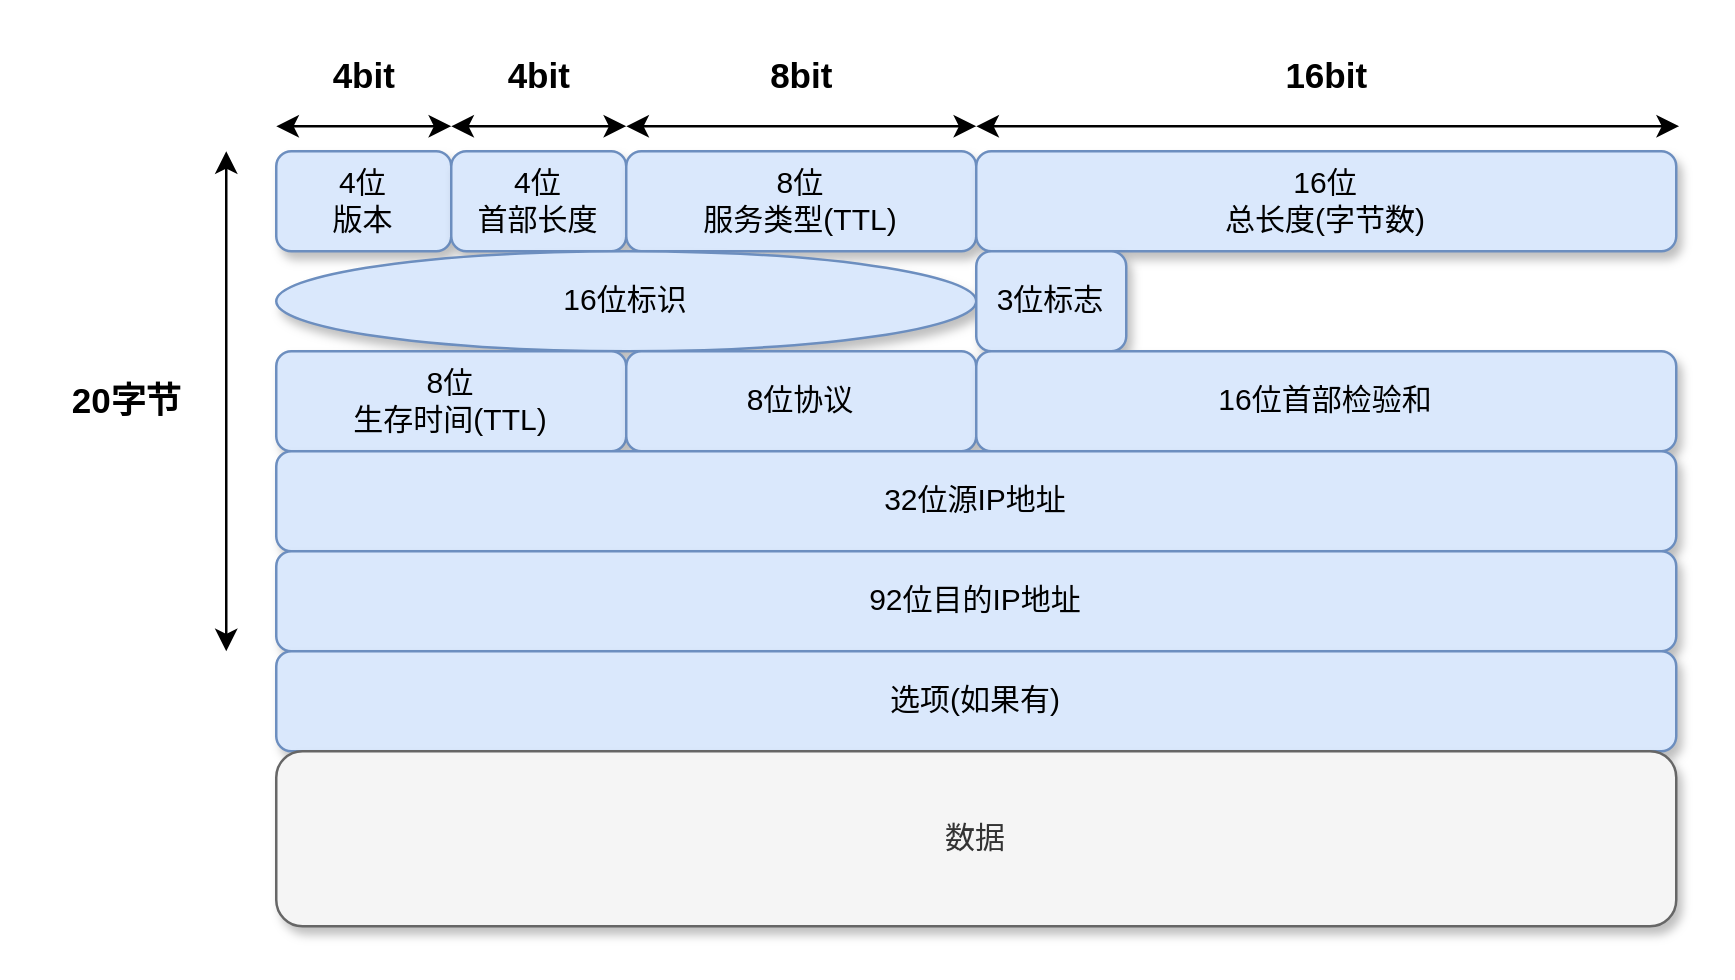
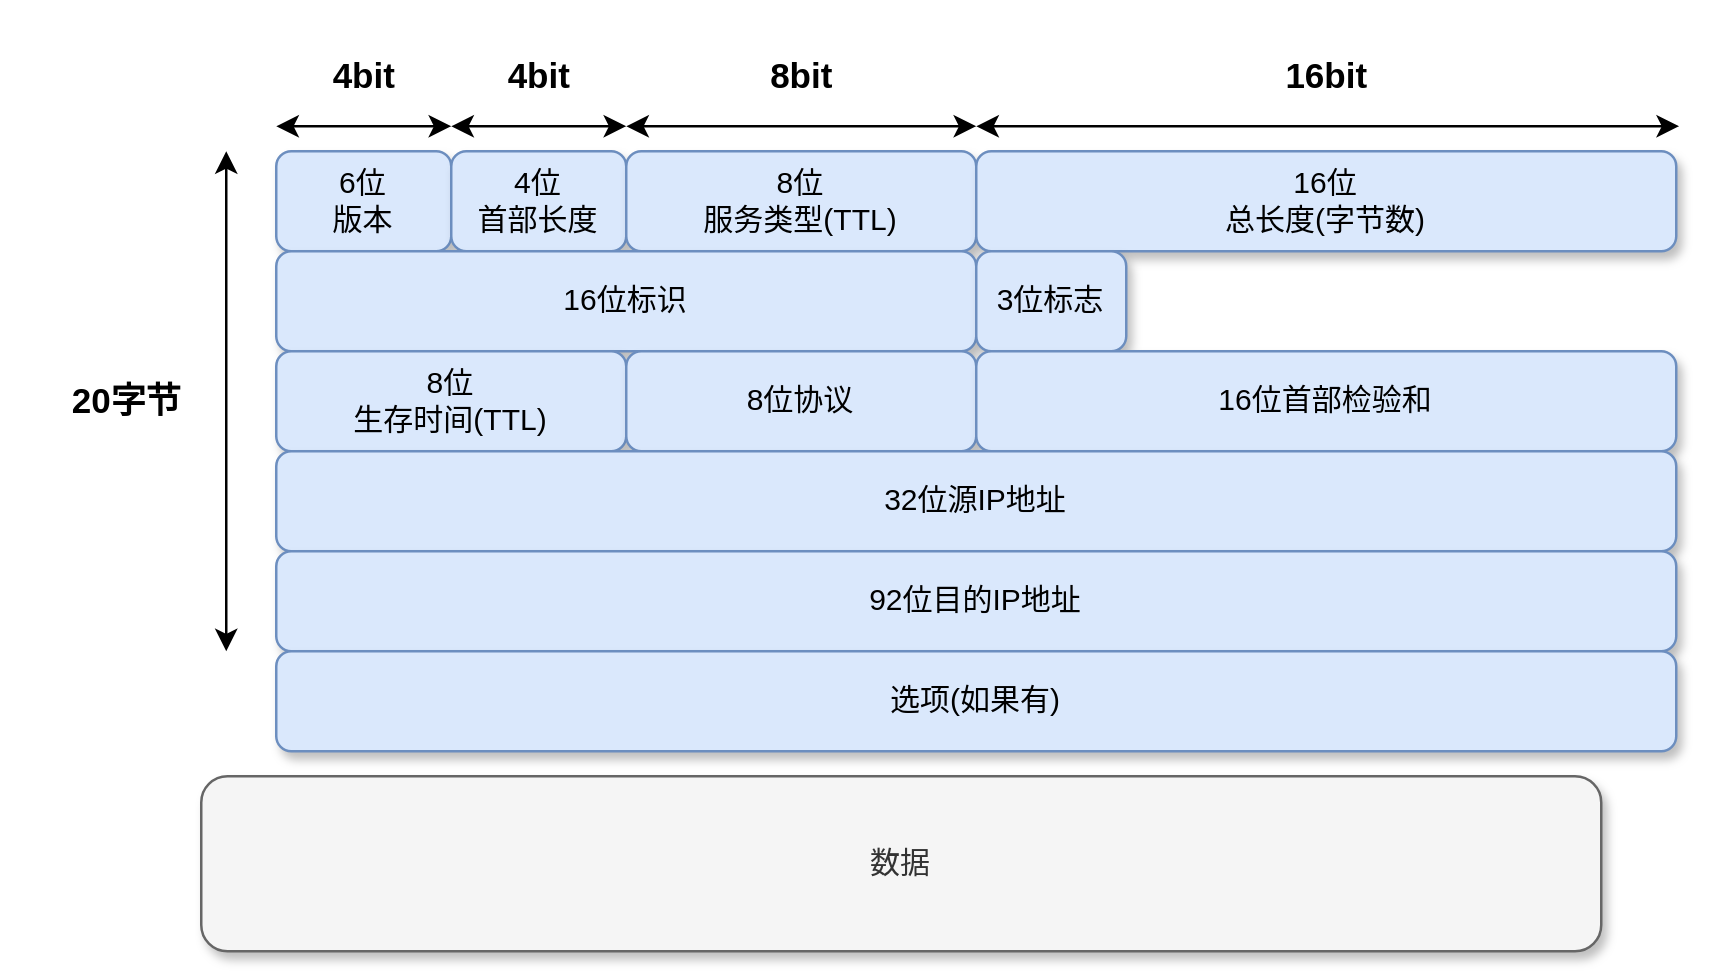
(364, 201) -> (364, 201)
(626, 301) -> (626, 301)
(976, 839) -> (901, 864)
